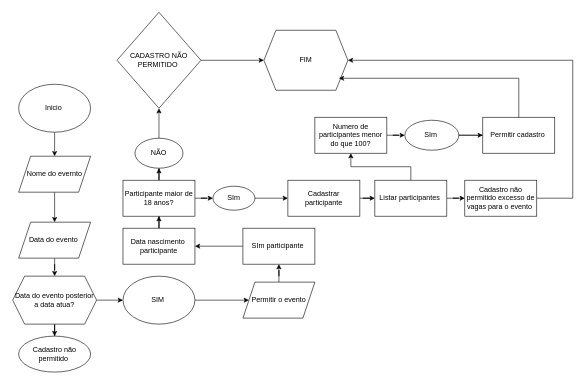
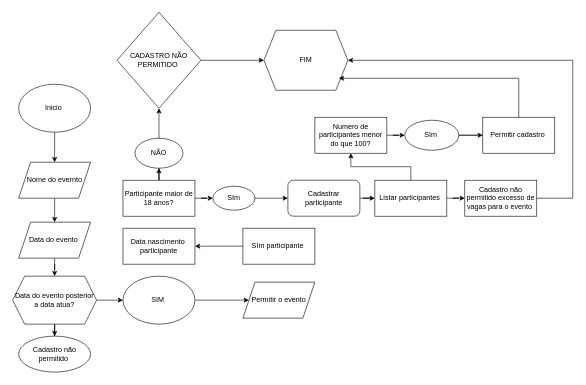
(54, 174) -> (54, 180)
(324, 198) -> (324, 198)
(159, 220) -> none
(279, 273) -> none
